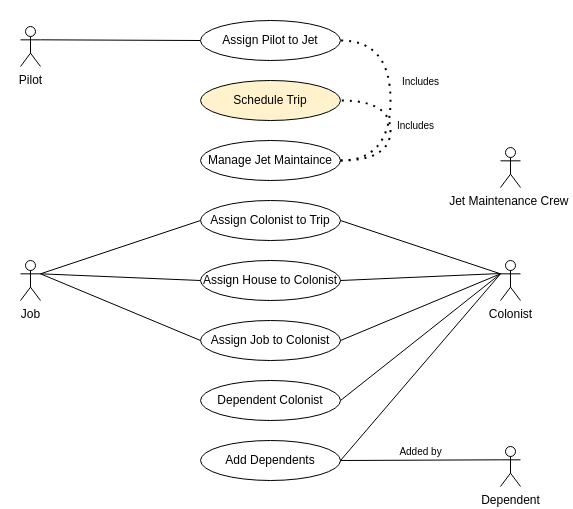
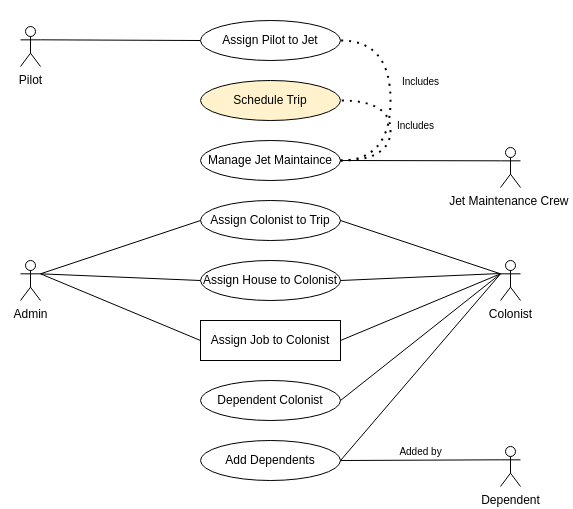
none -> (425, 161)
(31, 315) -> (31, 315)
(271, 341) -> (271, 341)
